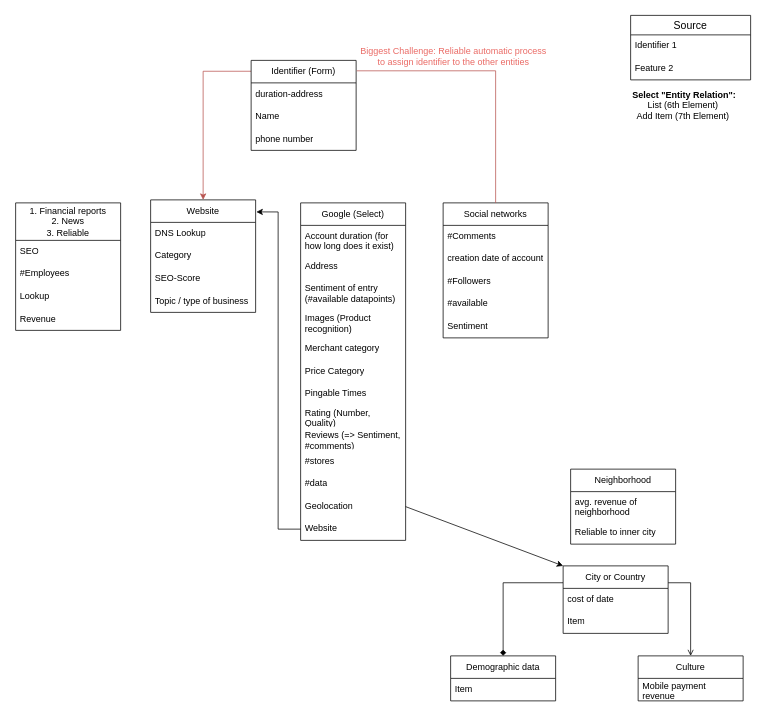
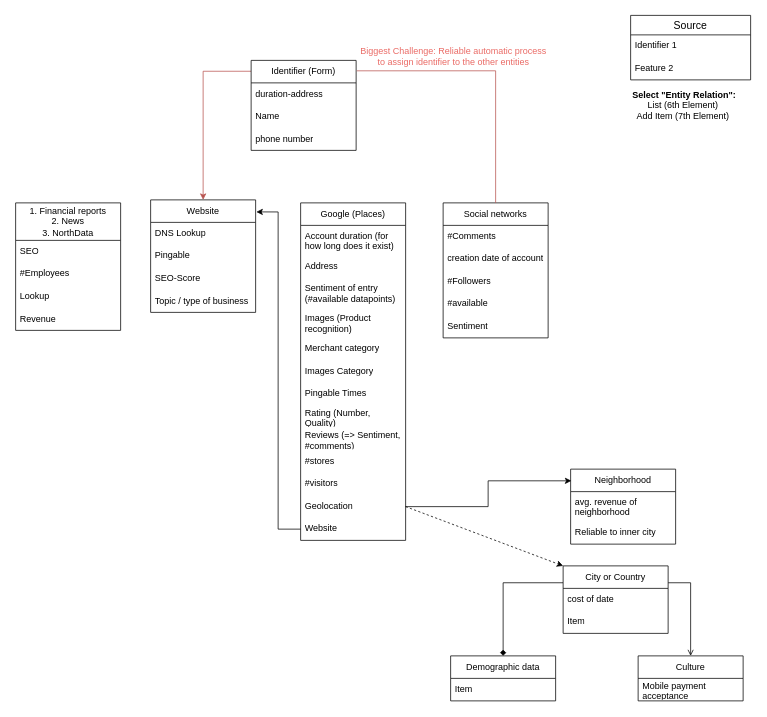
(353, 214) -> (353, 214)
(68, 222) -> (68, 222)
(175, 256) -> (173, 256)
(338, 371) -> (342, 371)
none -> (526, 481)
(317, 484) -> (325, 484)
(483, 536) -> (483, 536)
(691, 690) -> (691, 690)
